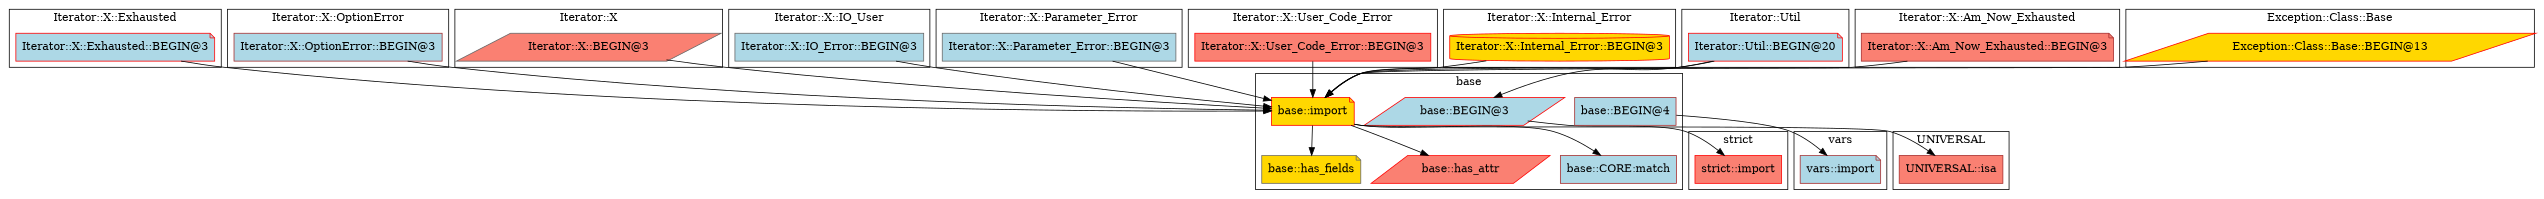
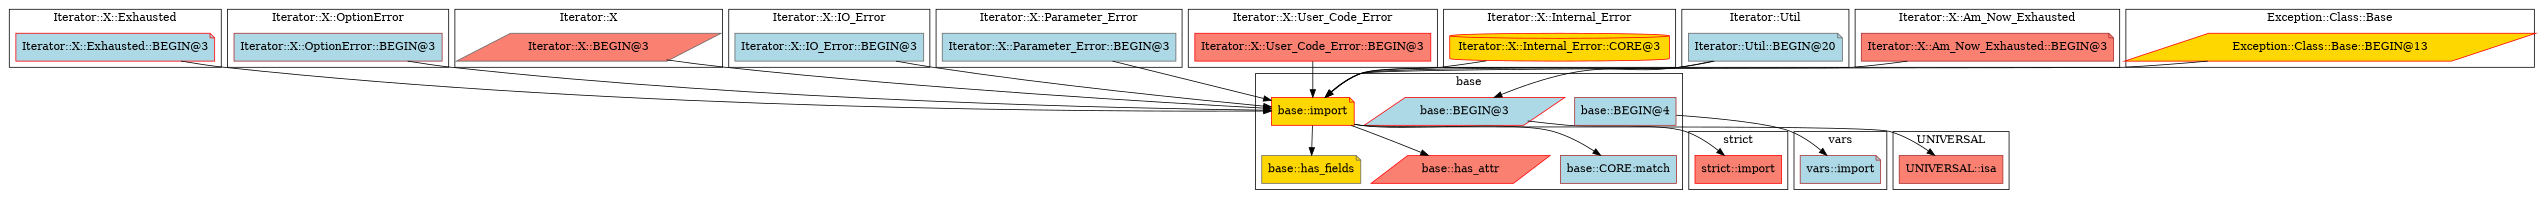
(829, 18) -> (829, 18)
(1560, 47) -> (1560, 47)
(1765, 47) -> (1765, 47)
